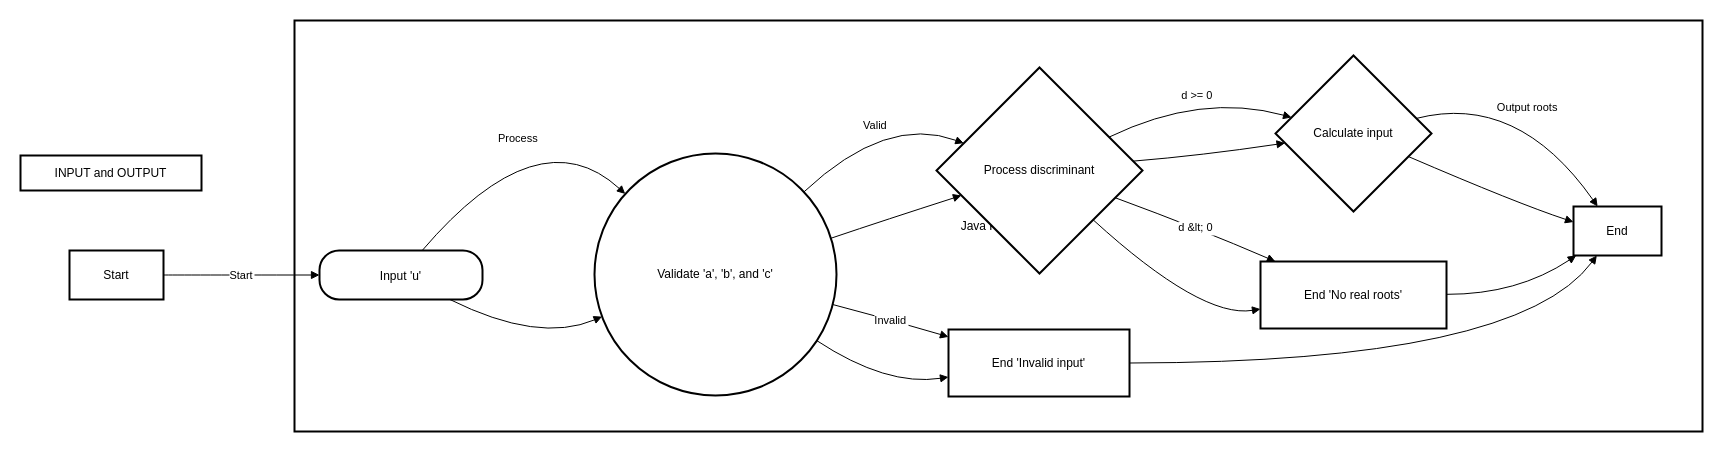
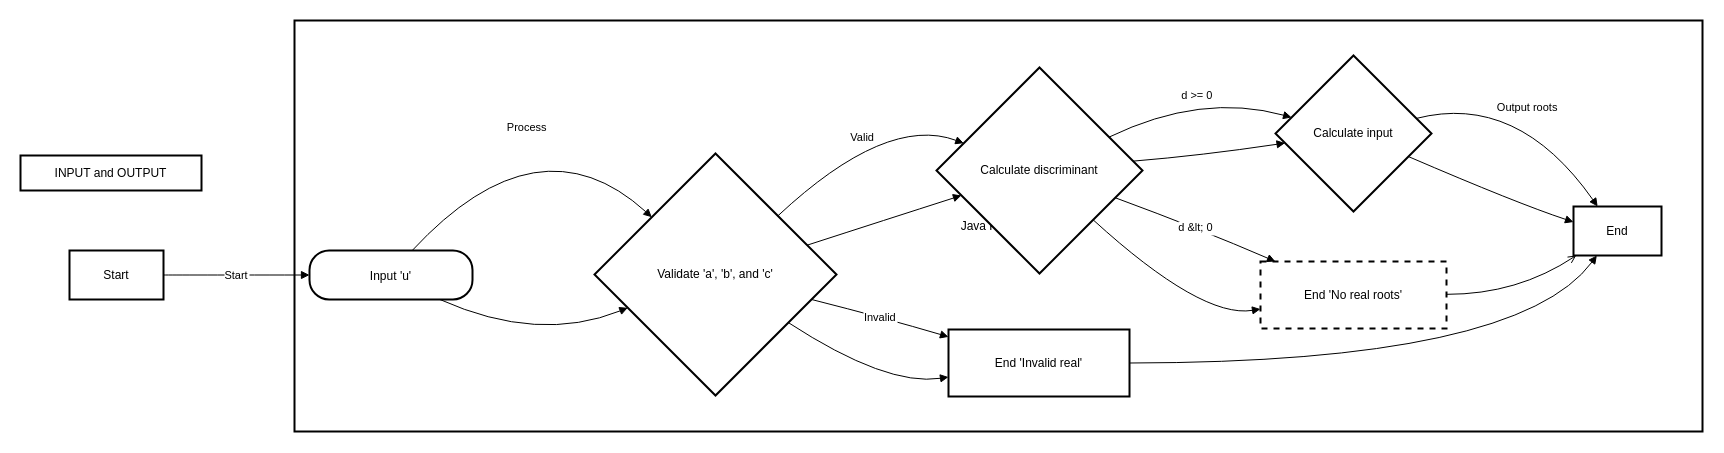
(1040, 171) -> (1040, 171)
(1568, 261) -> (1571, 259)
(401, 275) -> (391, 275)
(716, 275) -> (716, 275)
(1354, 295) -> (1354, 295)
(1039, 364) -> (1039, 364)
